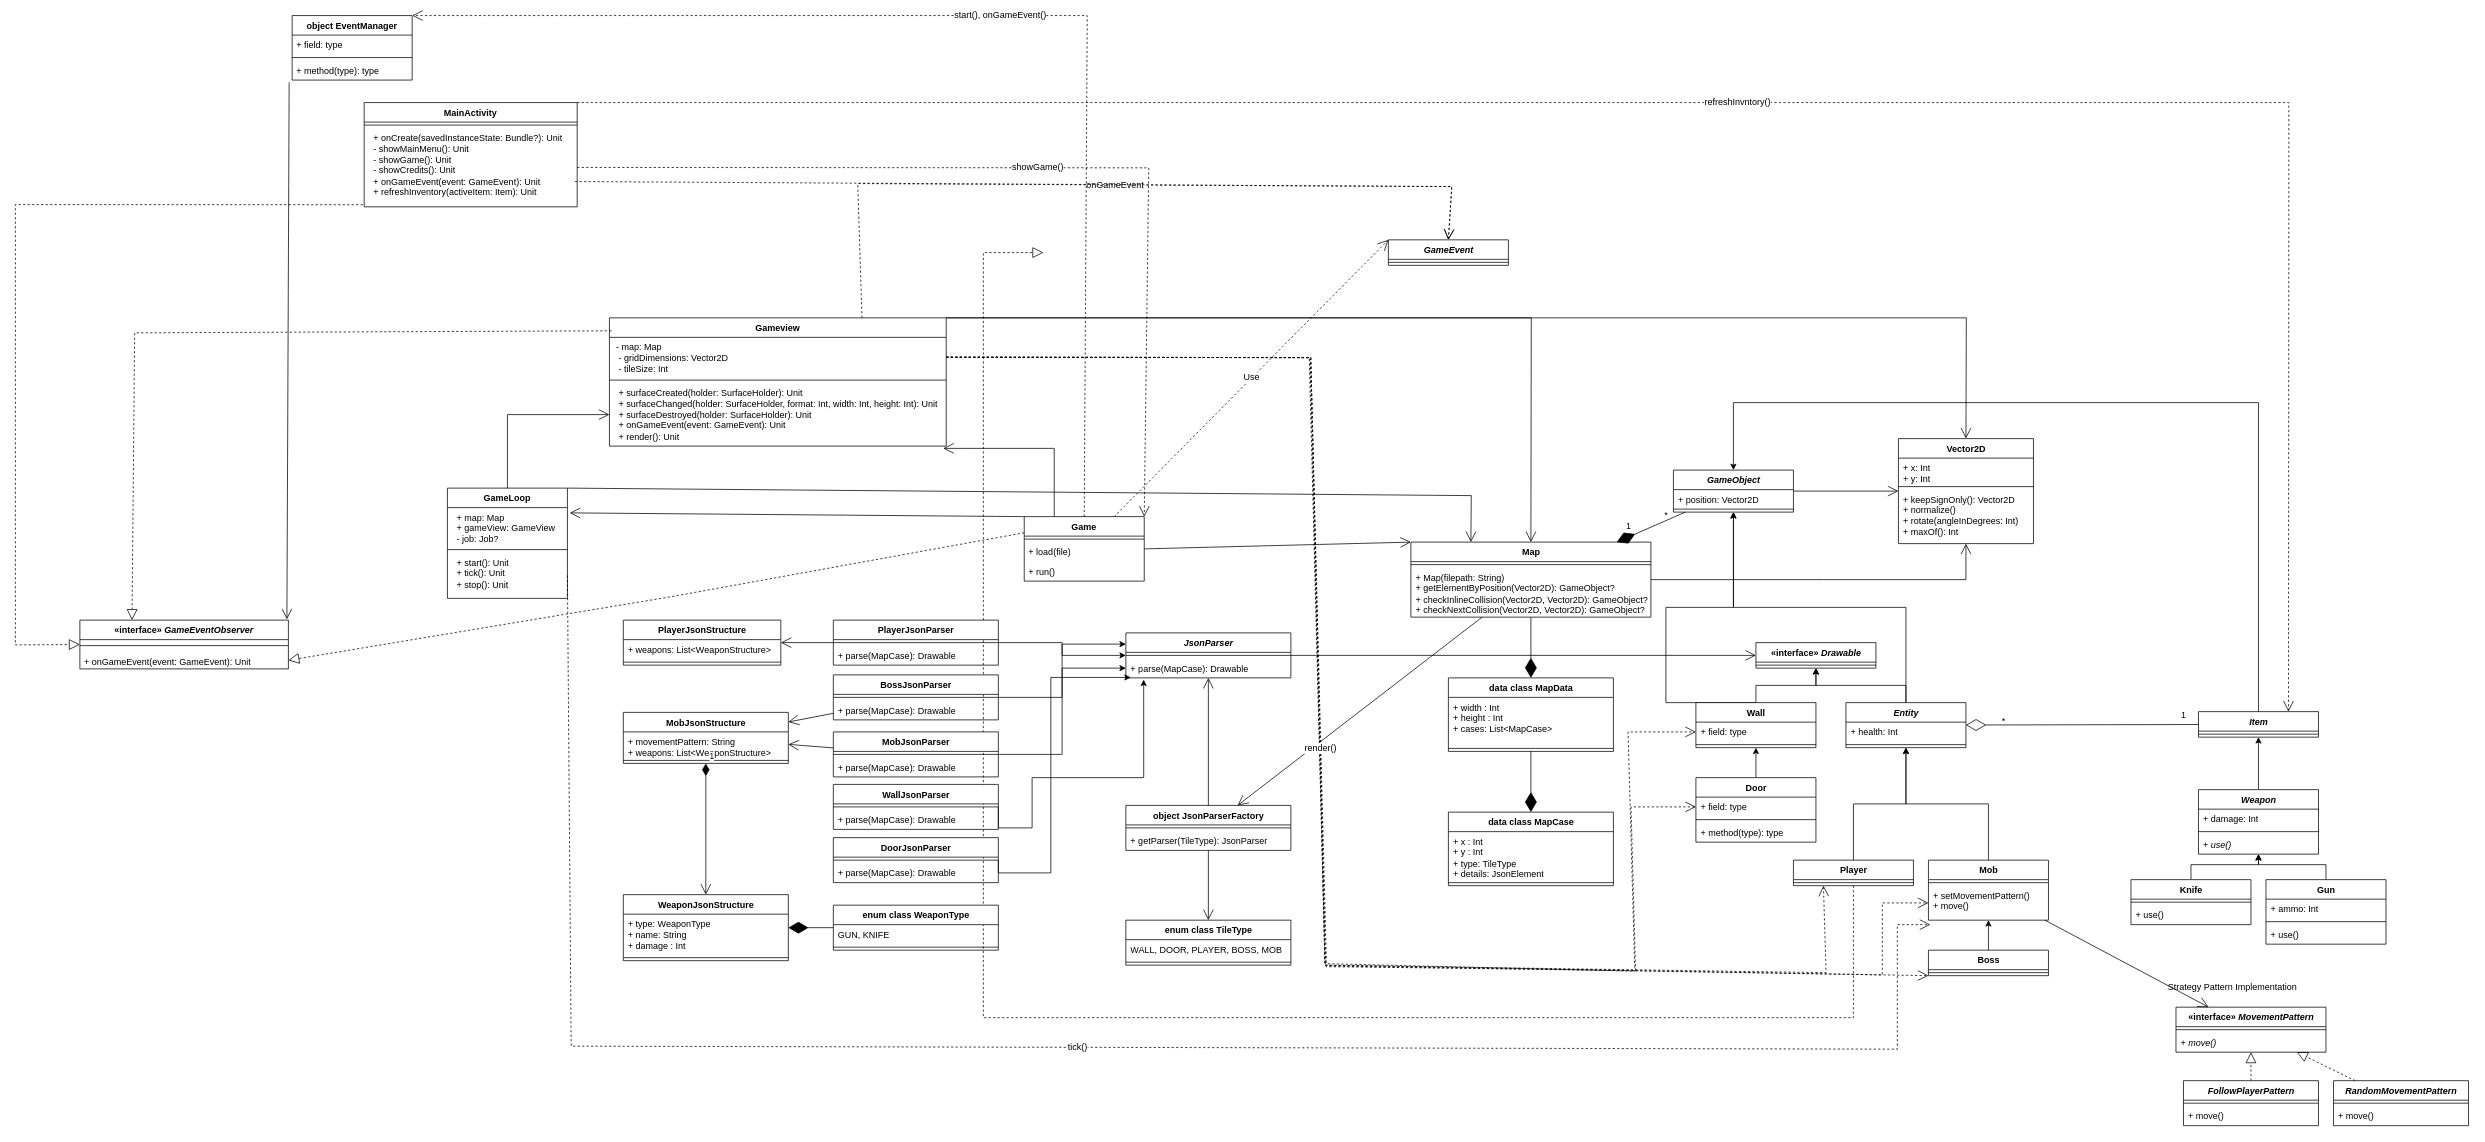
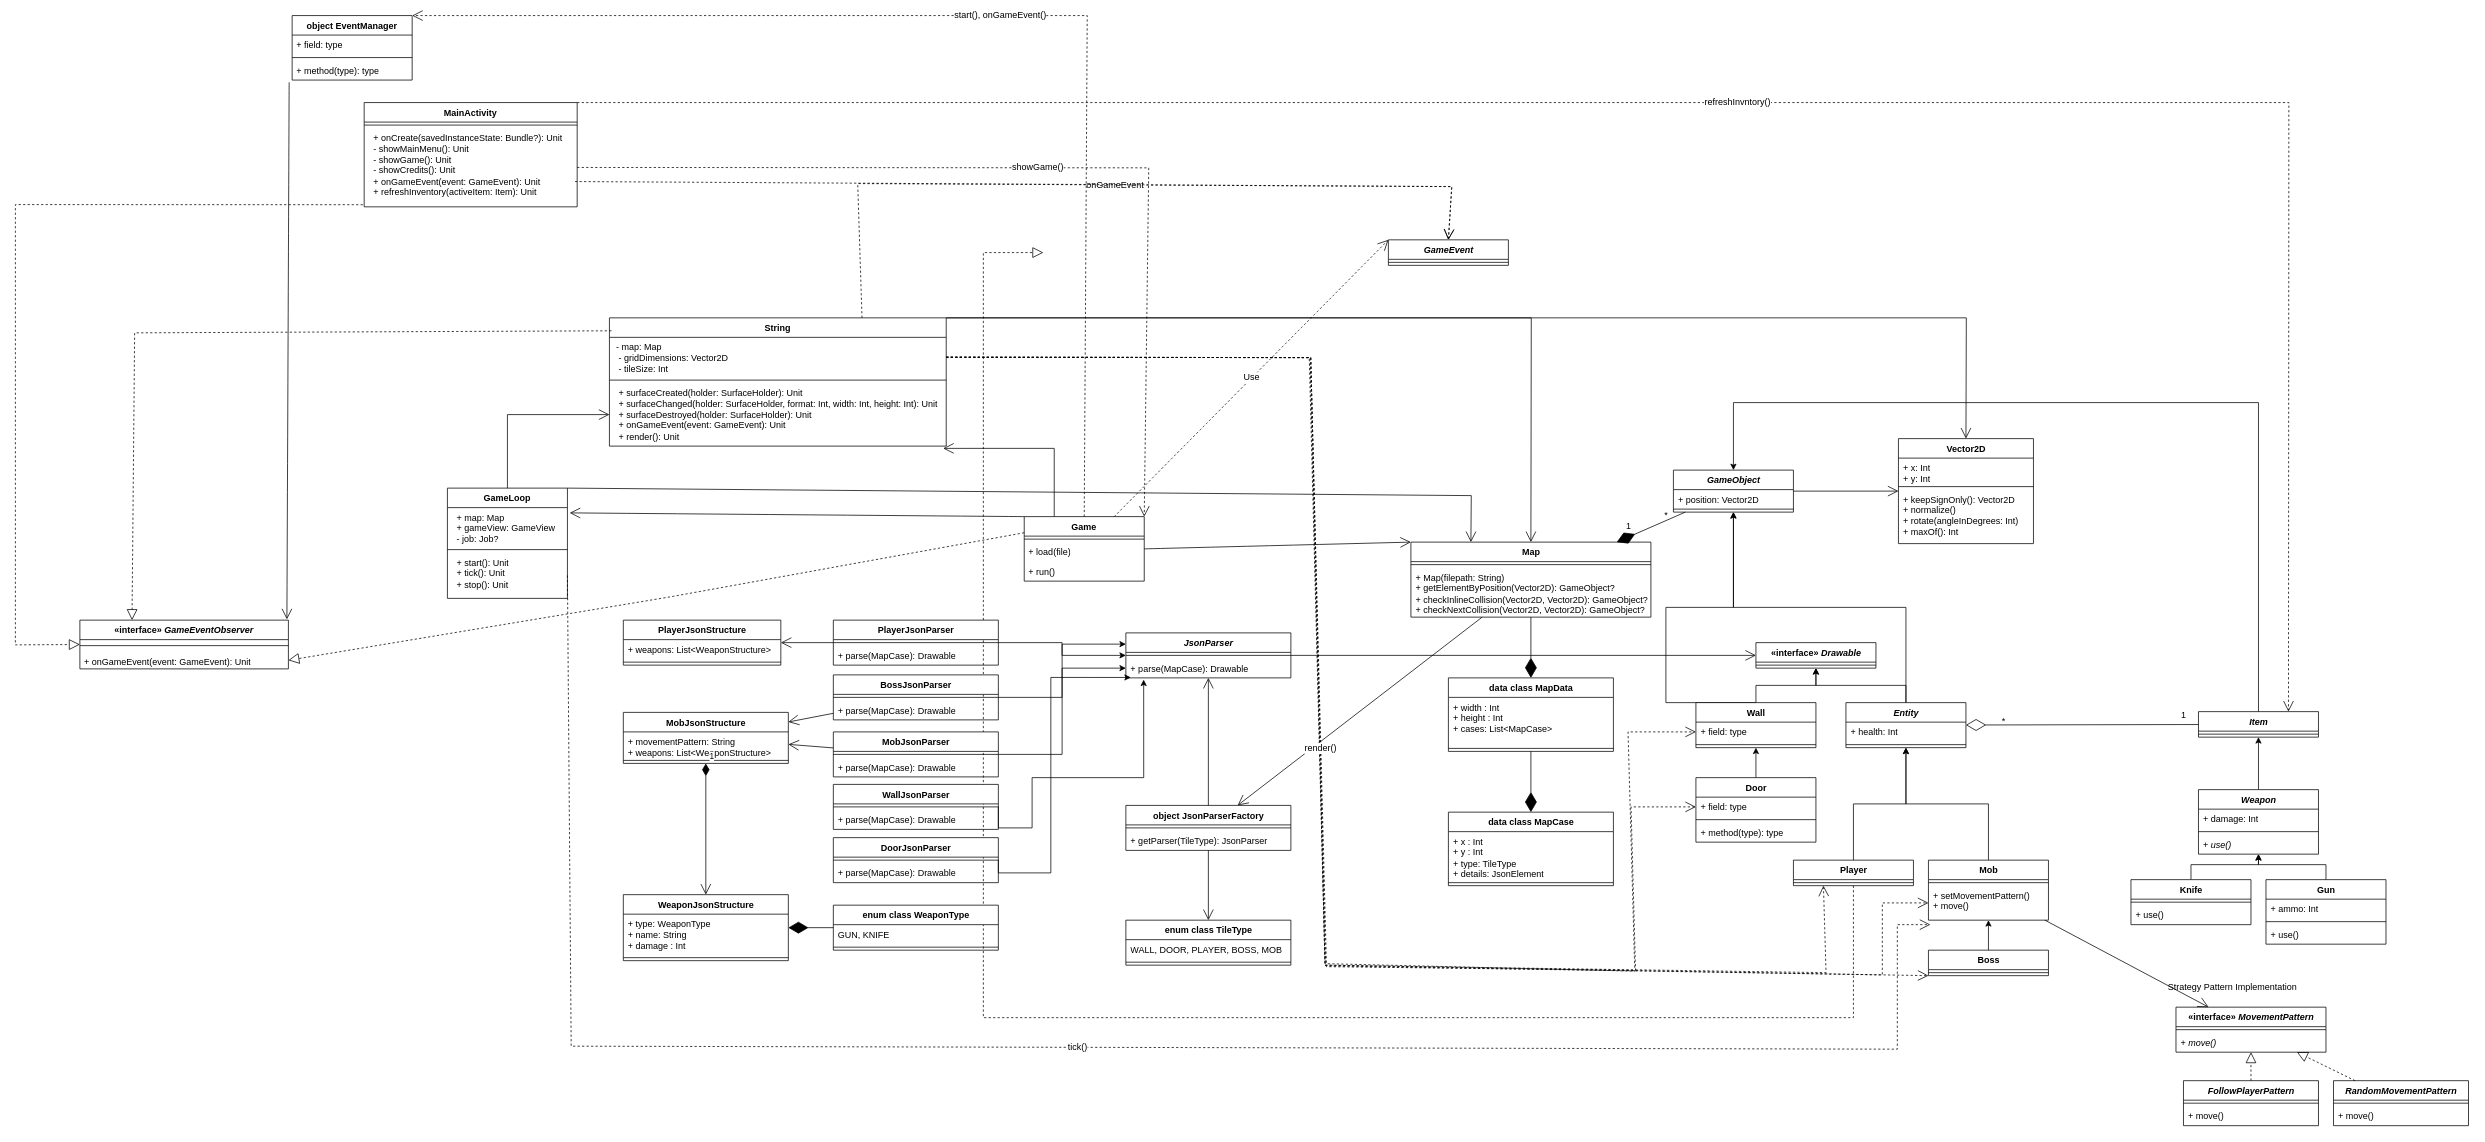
(778, 328) -> (778, 328)
(1825, 579) -> none
